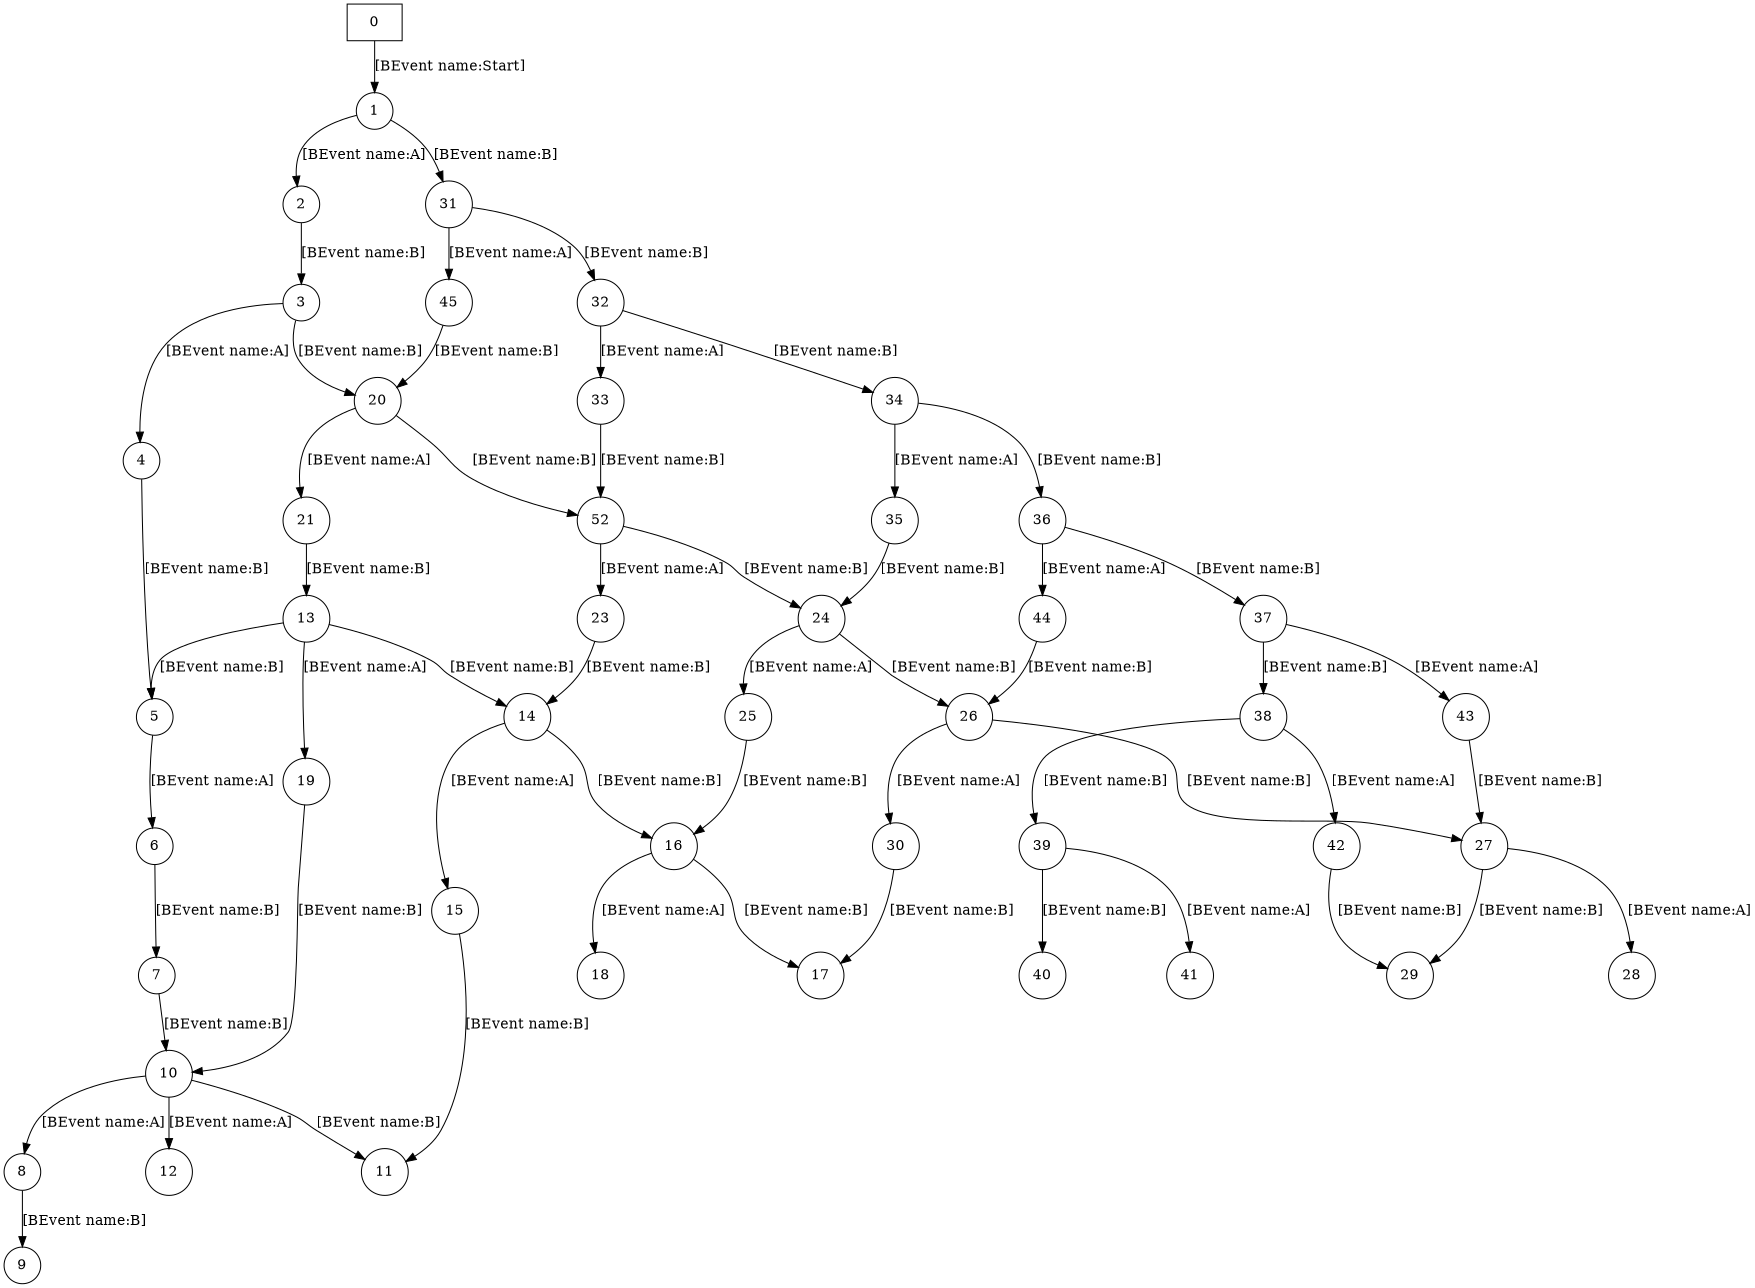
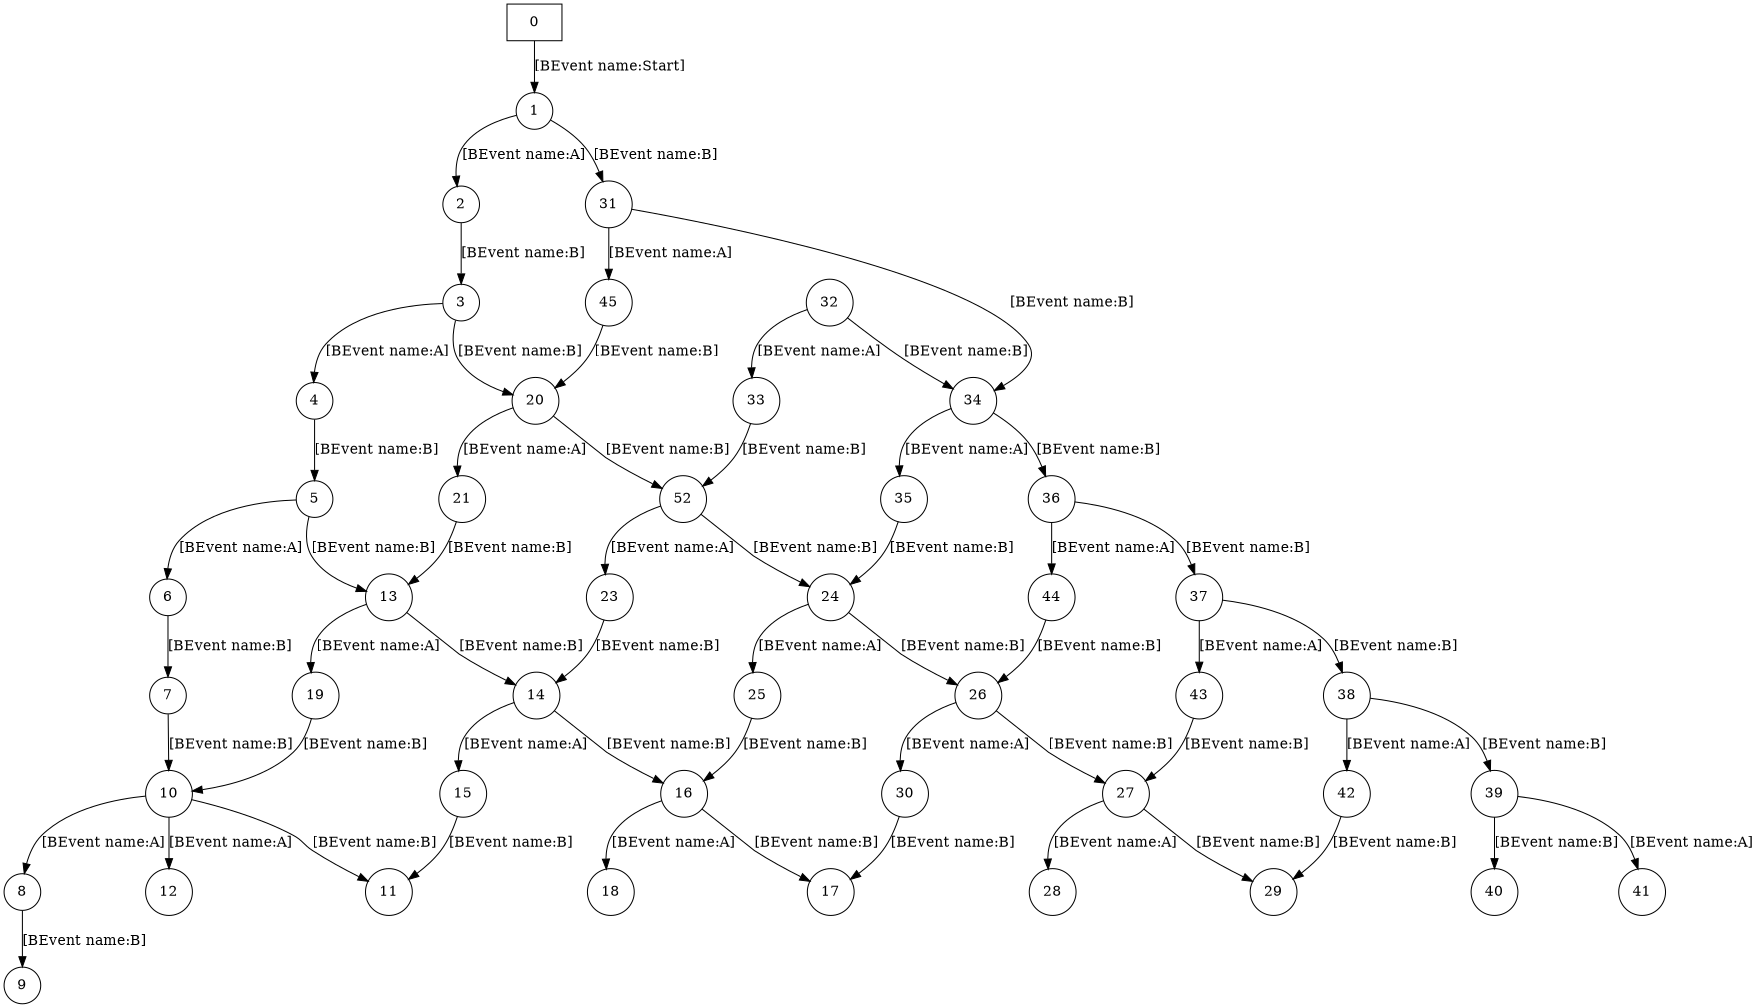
(540, 226) -> (864, 263)
(205, 639) -> (316, 562)
